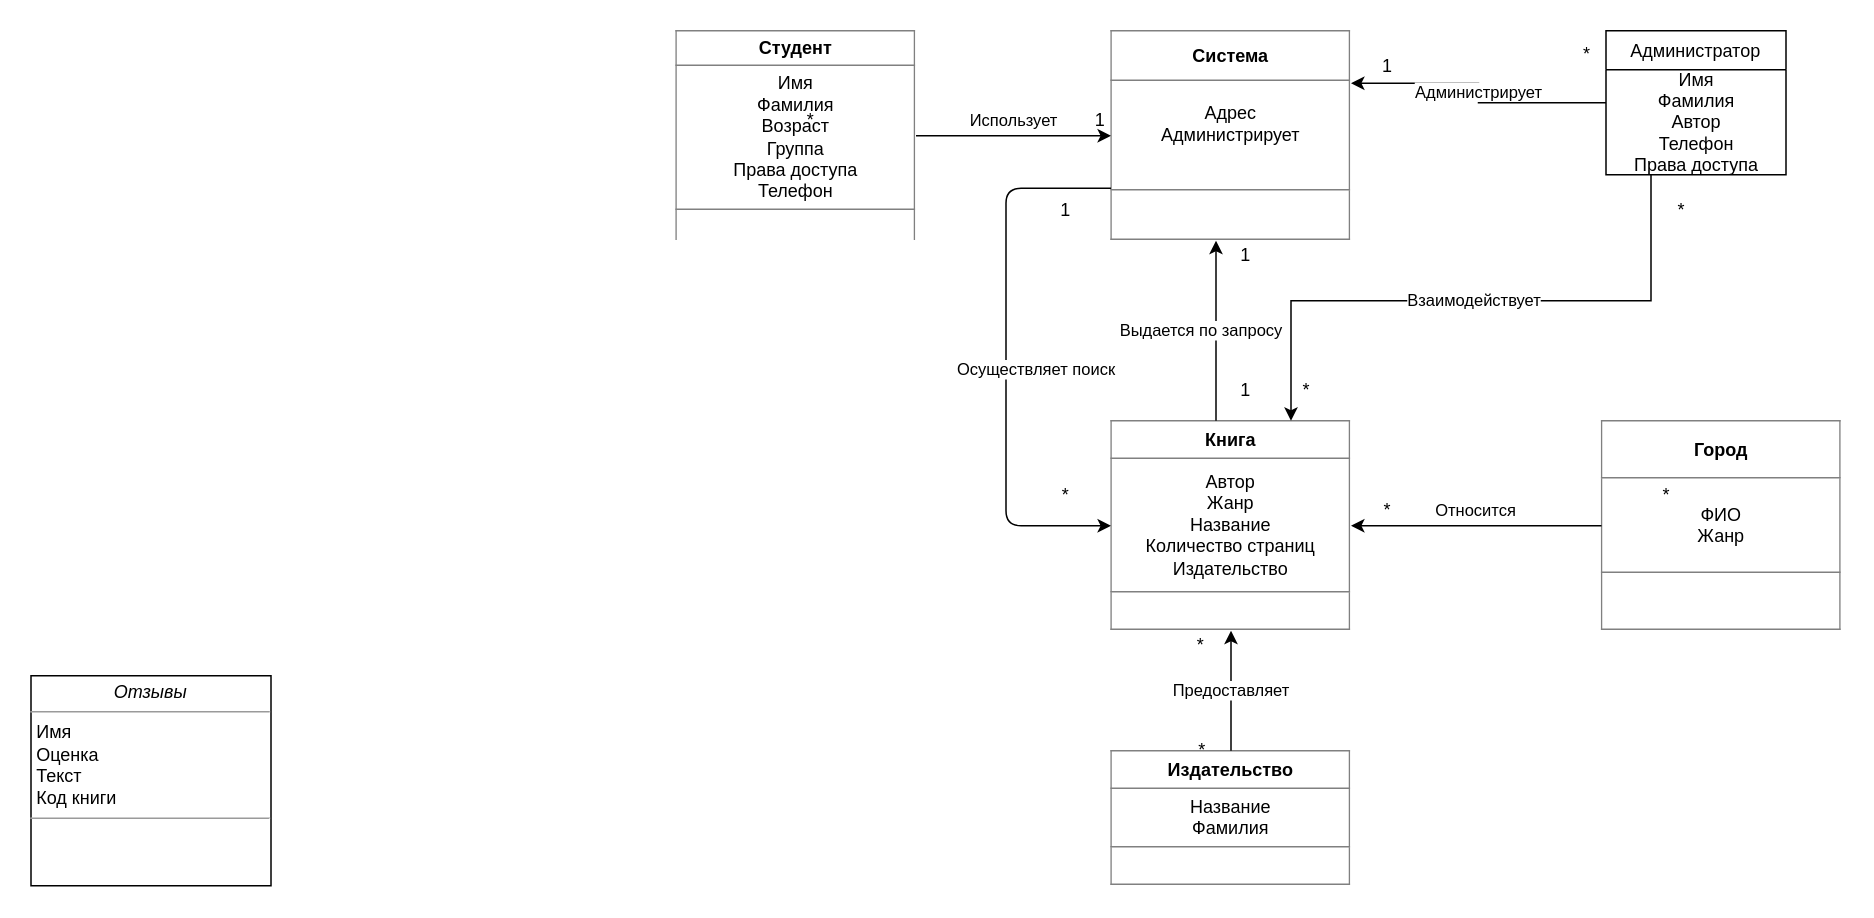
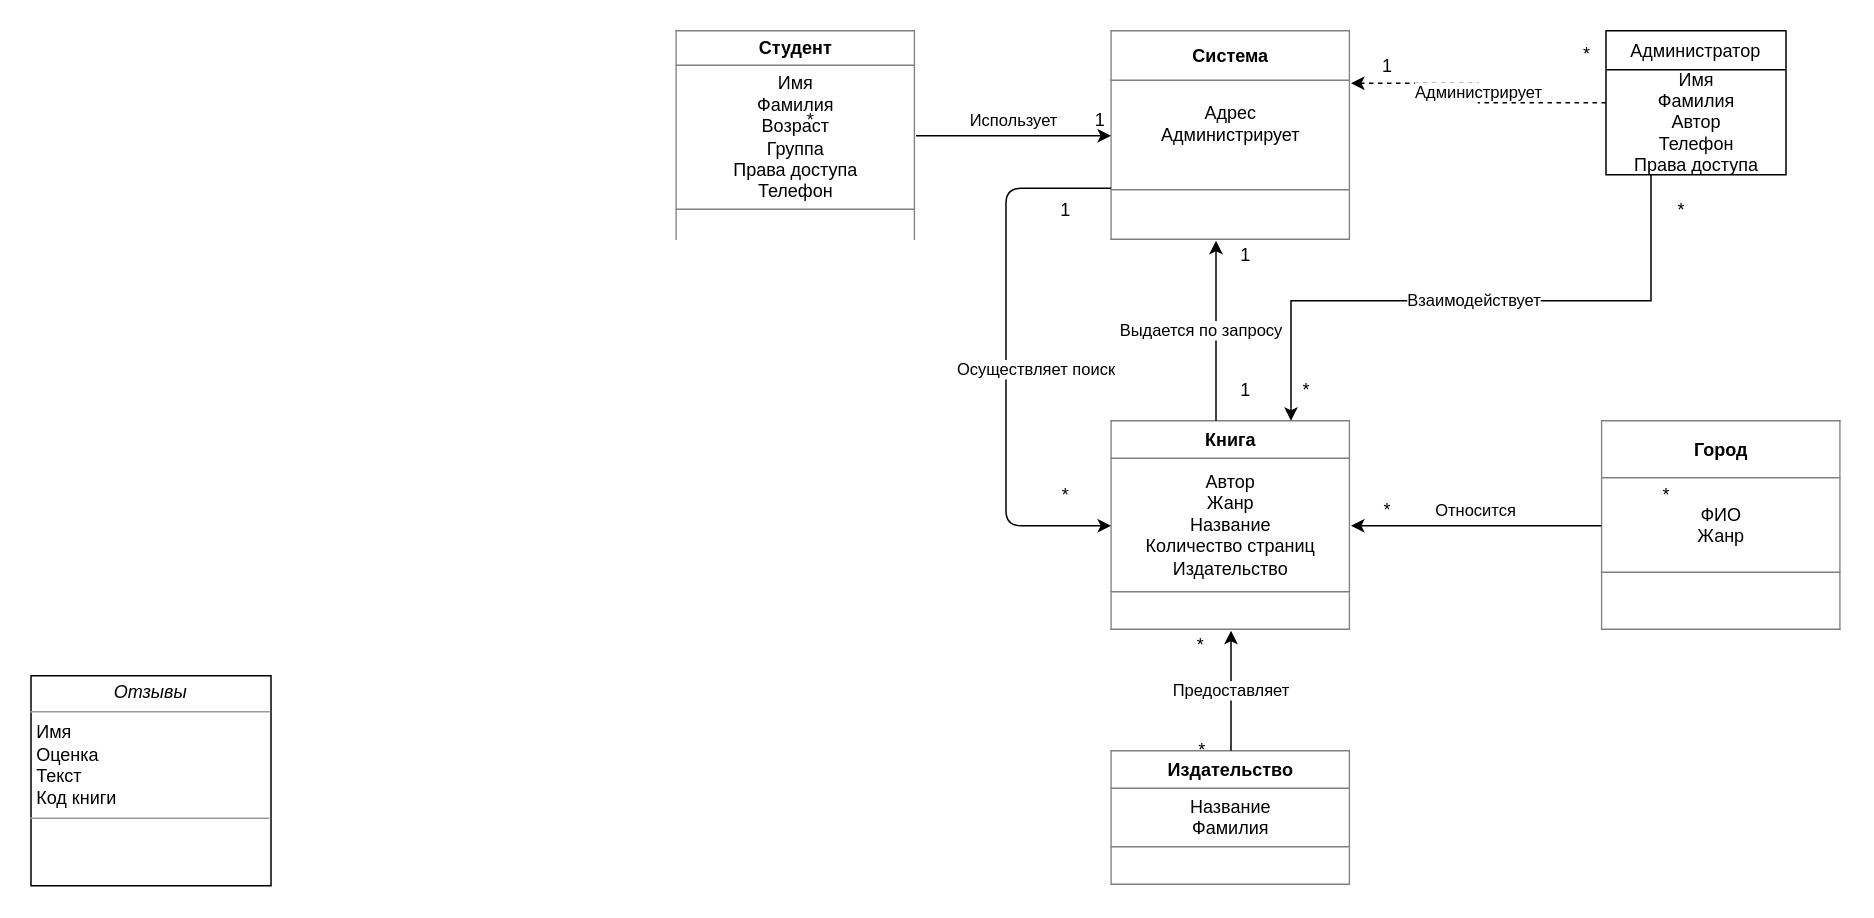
(1538, 103) -> (1538, 103)
